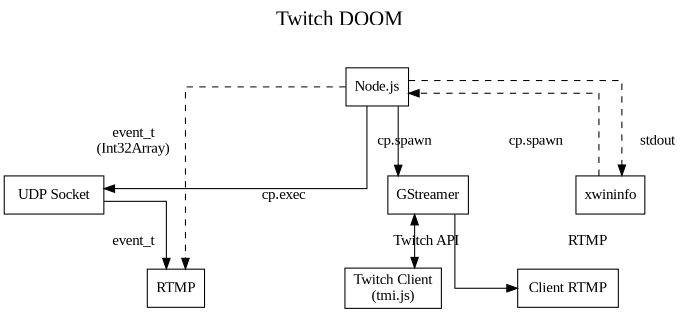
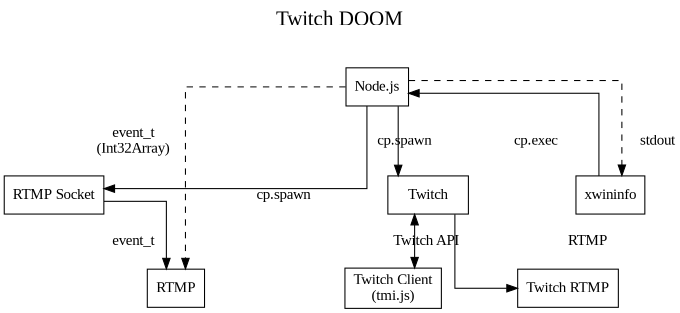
(550, 93) -> (550, 93)
(536, 141) -> (536, 141)
(54, 195) -> (54, 195)
(284, 195) -> (284, 195)
(428, 195) -> (428, 195)
(568, 288) -> (568, 288)
